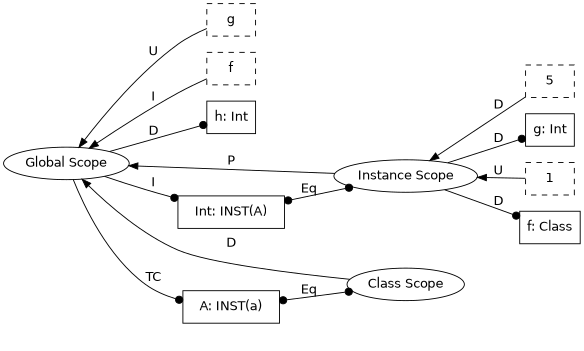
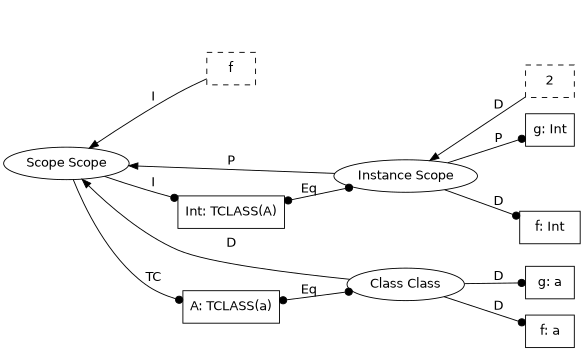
(231, 20) -> none
(550, 81) -> (550, 81)
(231, 117) -> none
(498, 139) -> (498, 139)
(66, 163) -> (66, 163)
(550, 179) -> none
(231, 212) -> (231, 212)
(550, 228) -> (550, 228)
none -> (550, 283)
(406, 284) -> (406, 284)
(231, 307) -> (231, 307)
none -> (550, 331)
